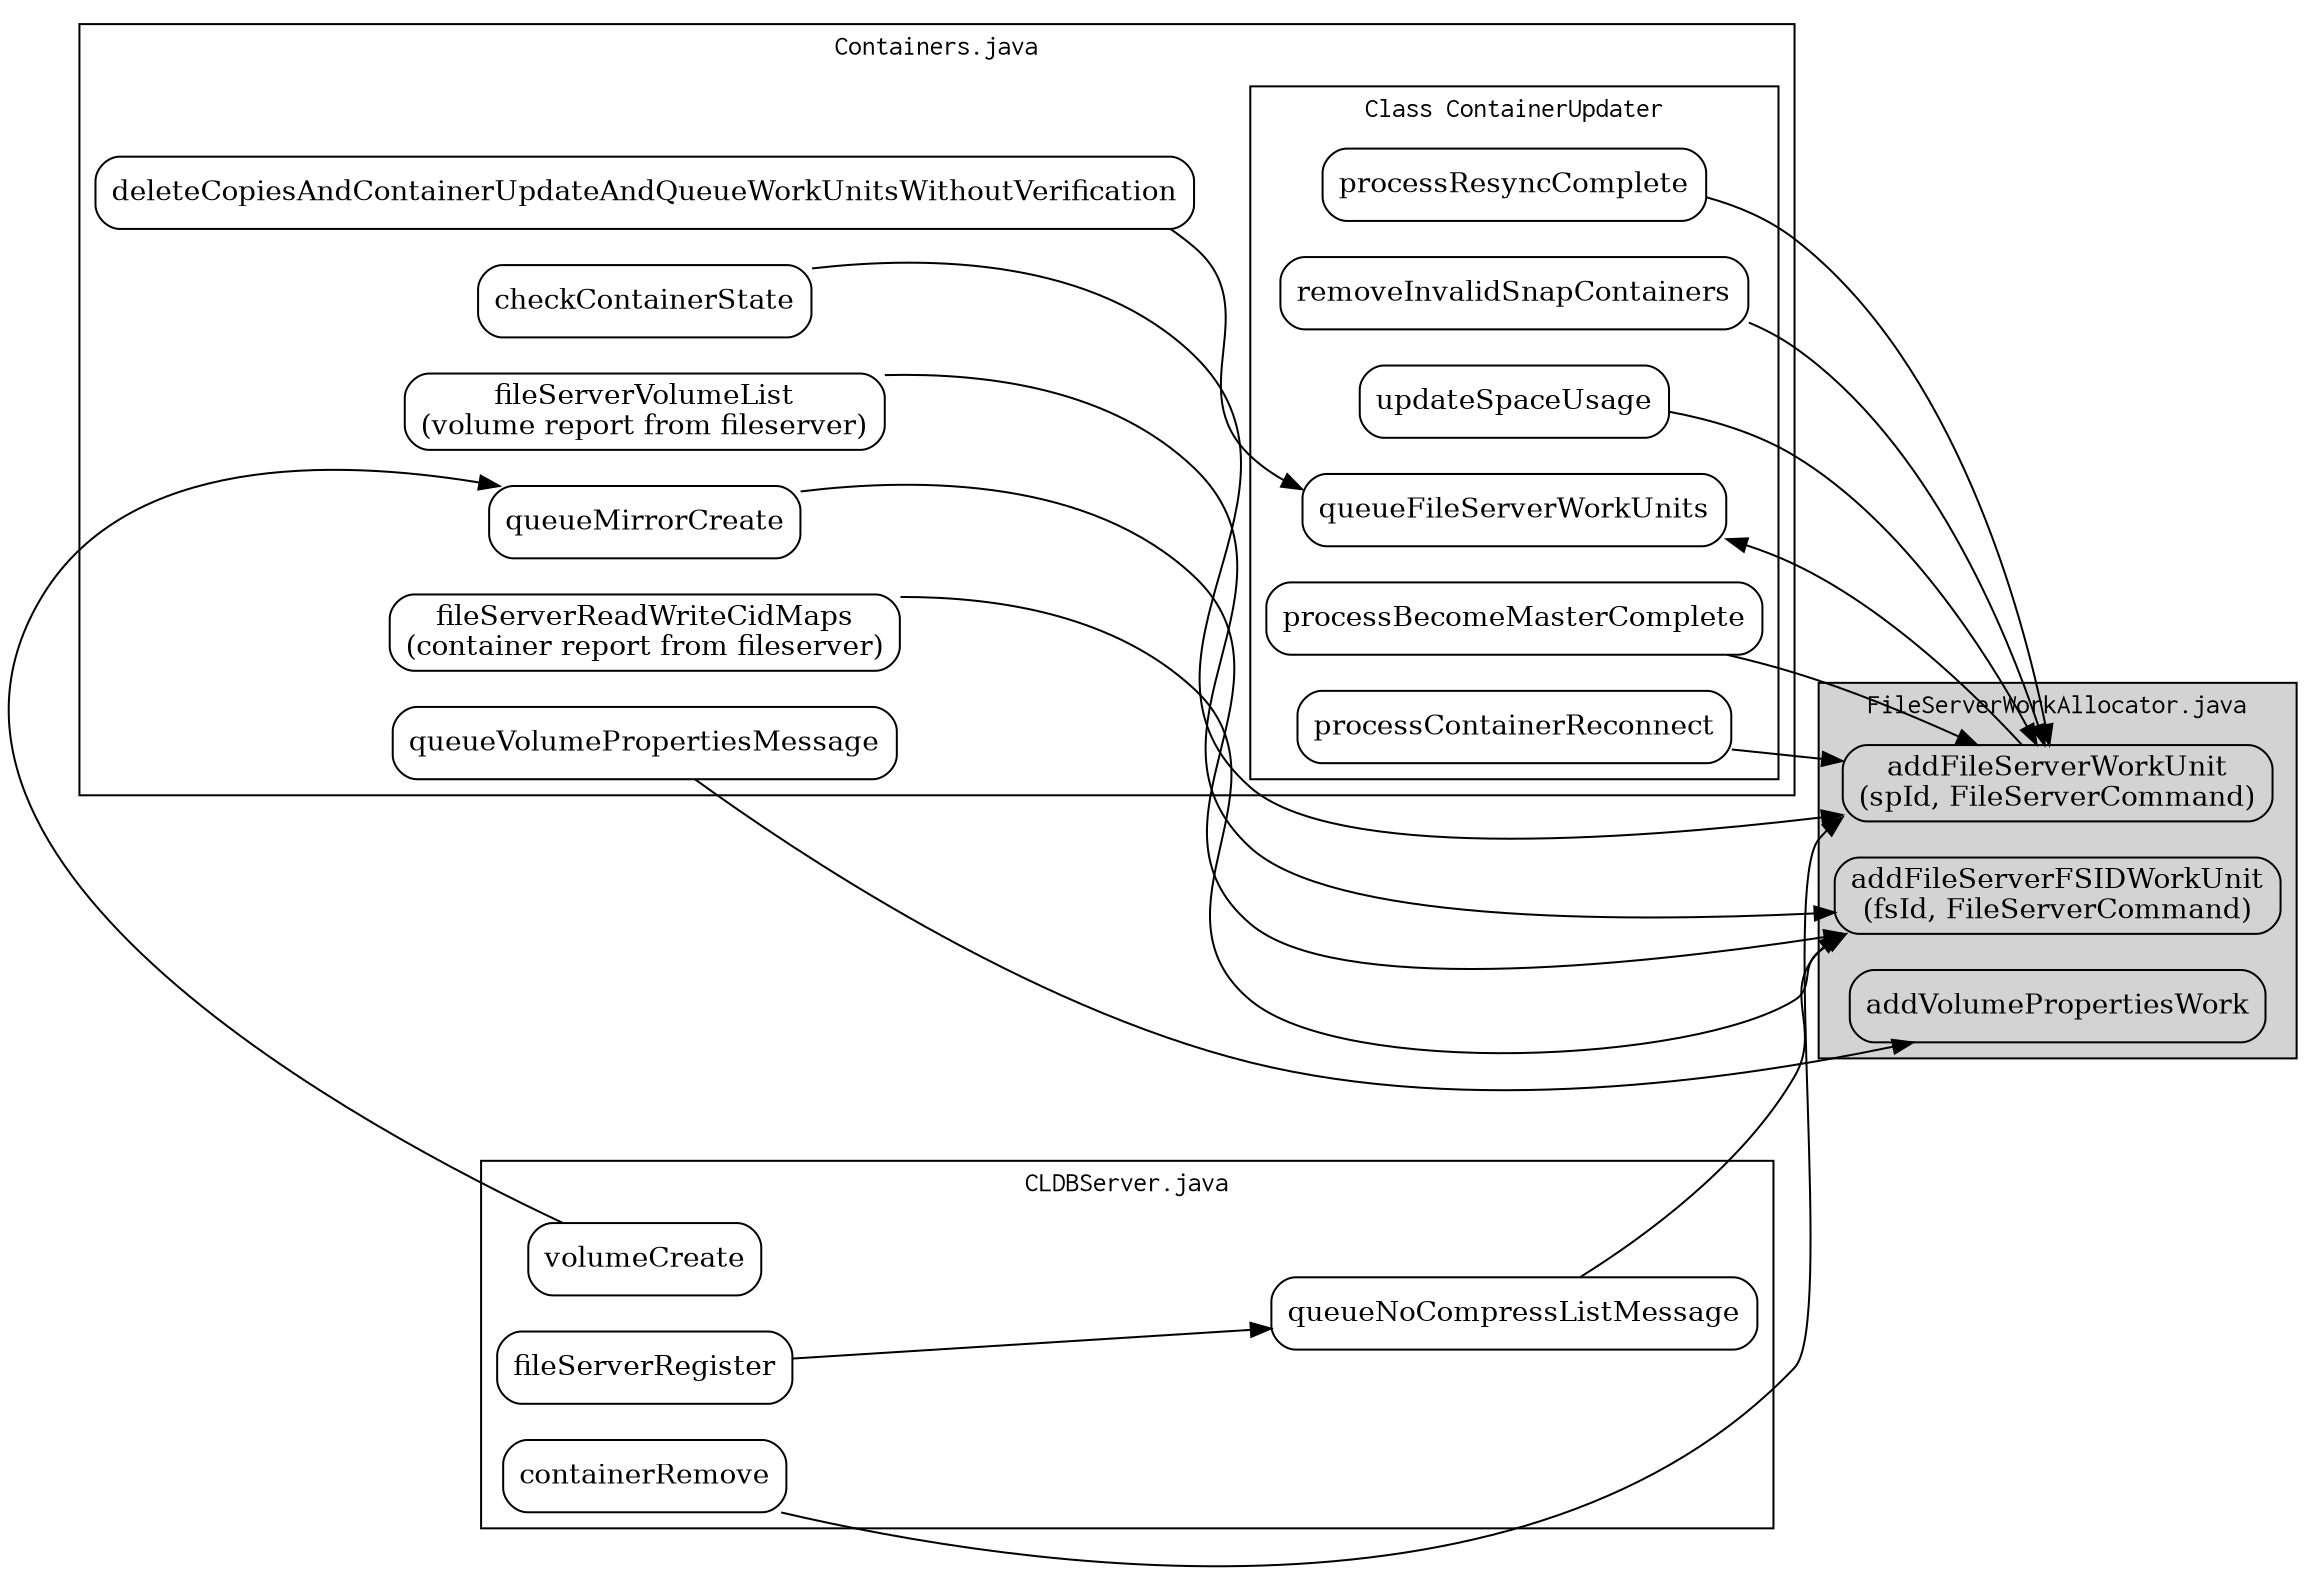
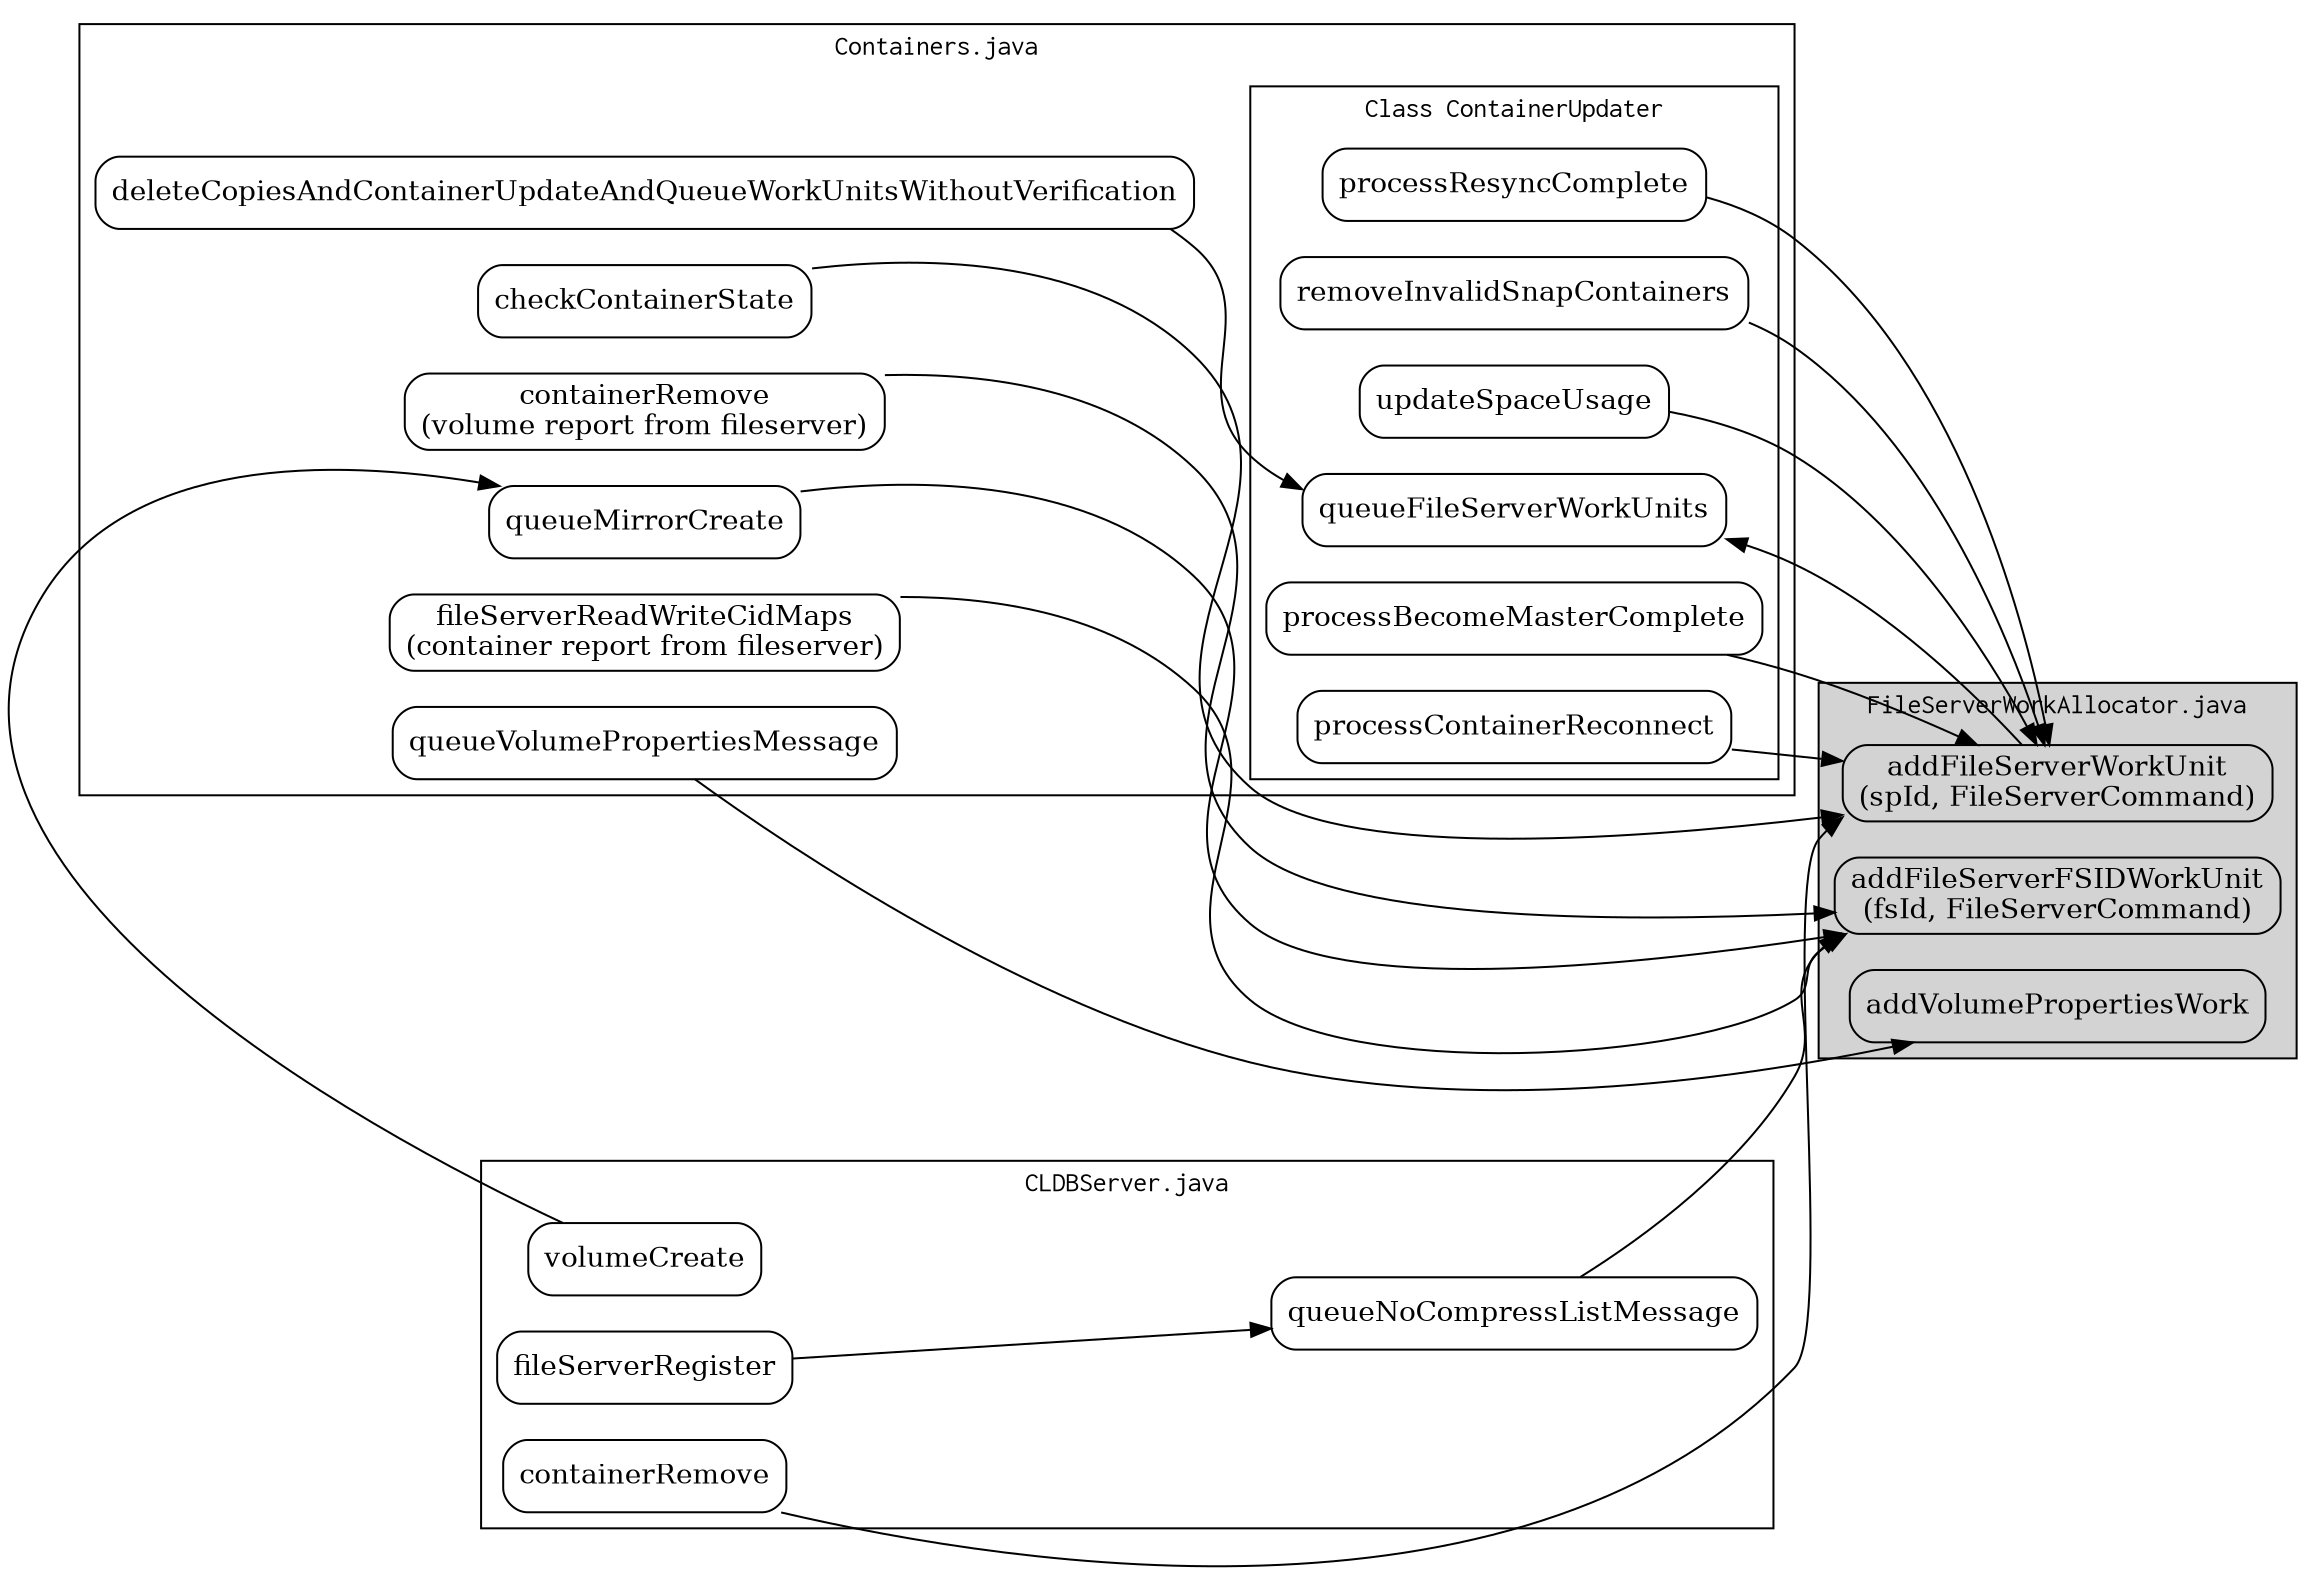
(645, 412) -> (645, 412)
